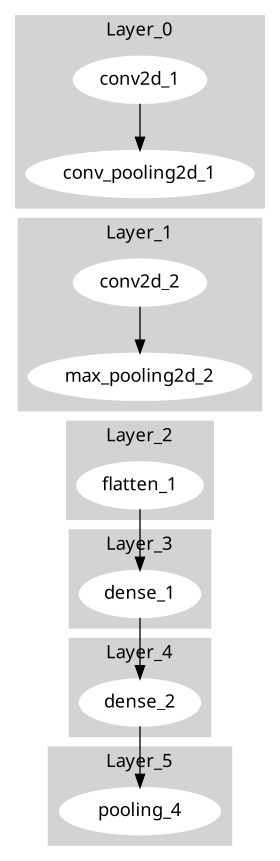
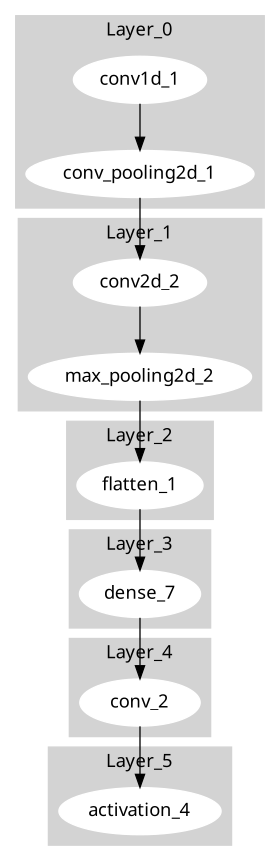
(140, 80) -> (140, 80)
none -> (140, 227)
none -> (140, 429)
(140, 594) -> (140, 594)
(140, 703) -> (140, 703)
(140, 811) -> (140, 811)
